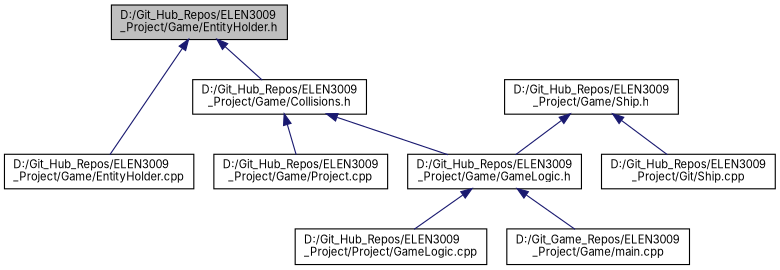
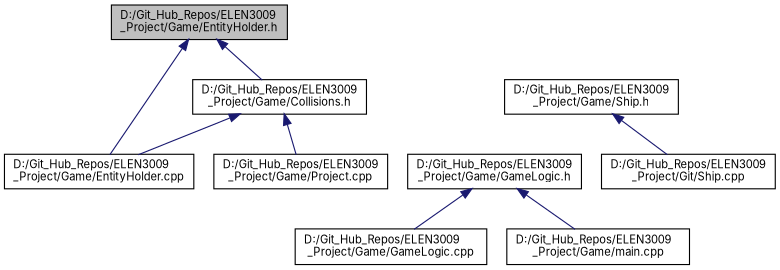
(393, 136) -> (184, 136)
(538, 138) -> none
(391, 247) -> (391, 247)
(598, 247) -> (598, 247)
